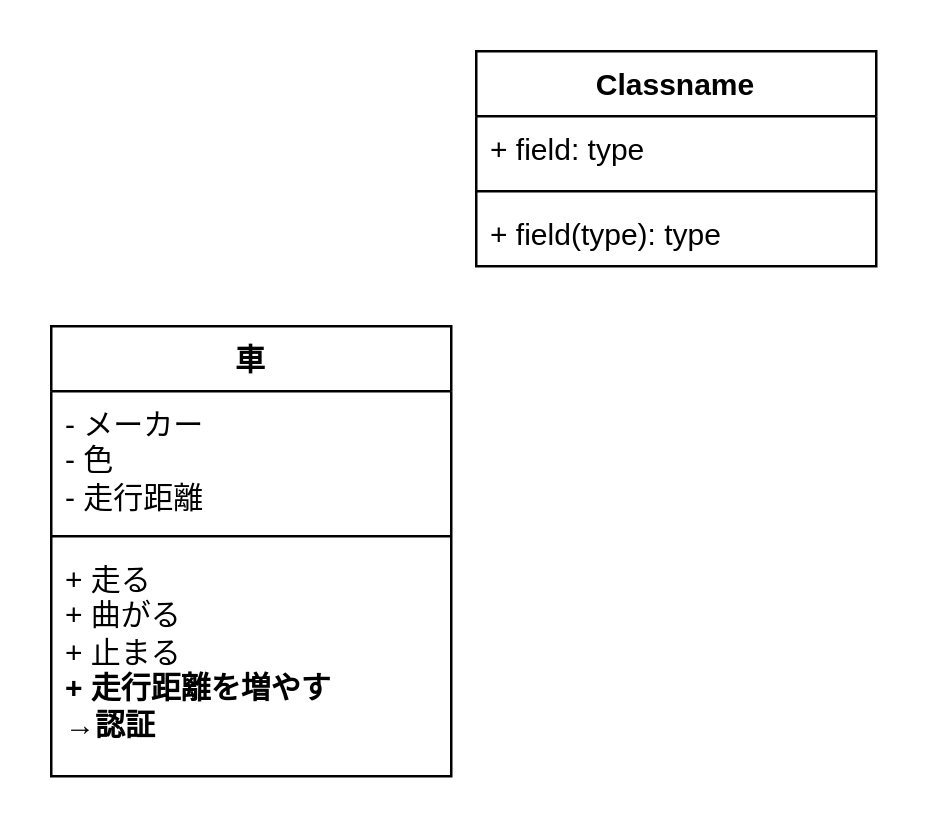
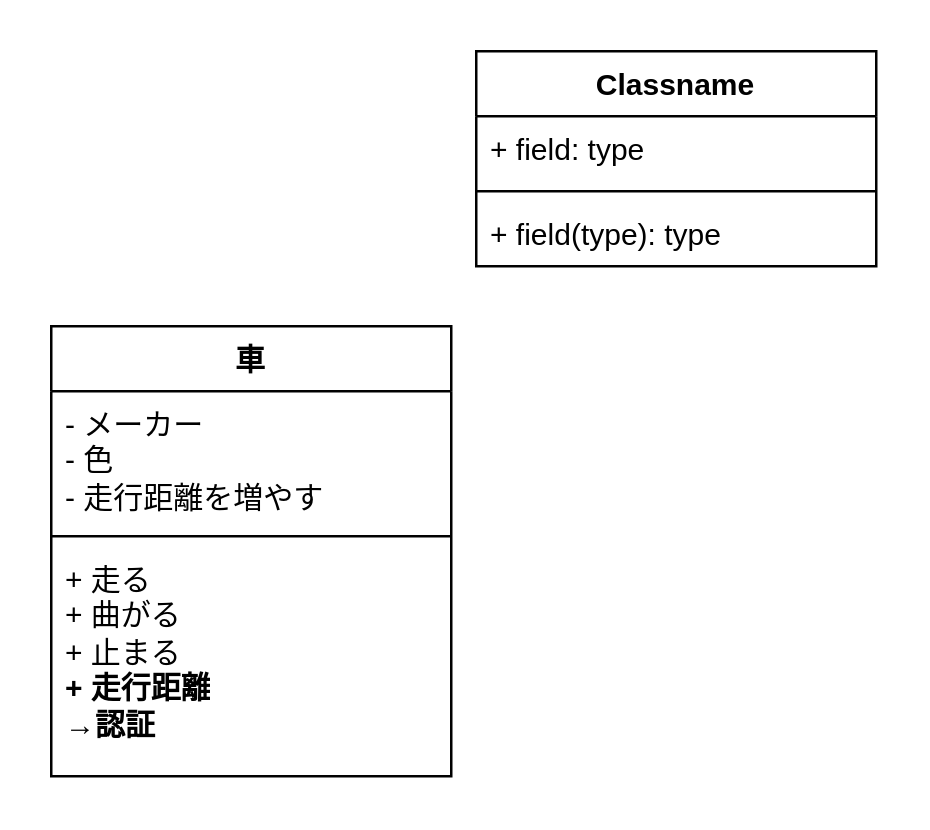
(139, 463) -> (199, 463)
(199, 654) -> (139, 654)
